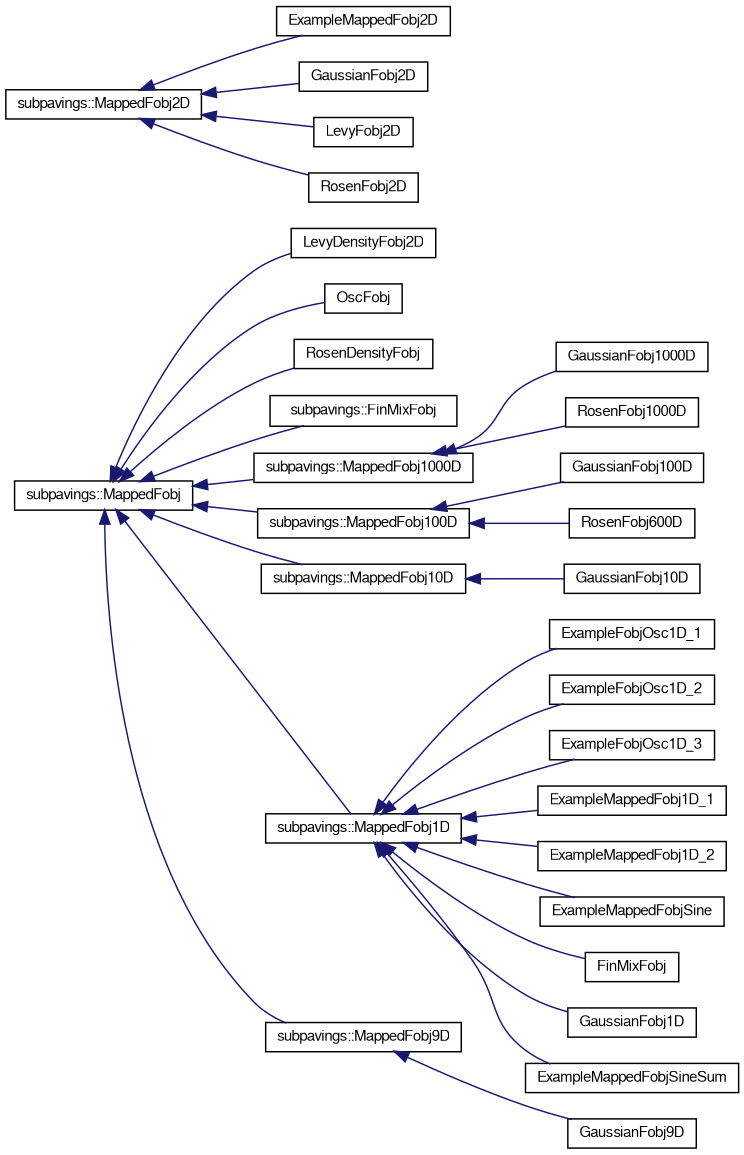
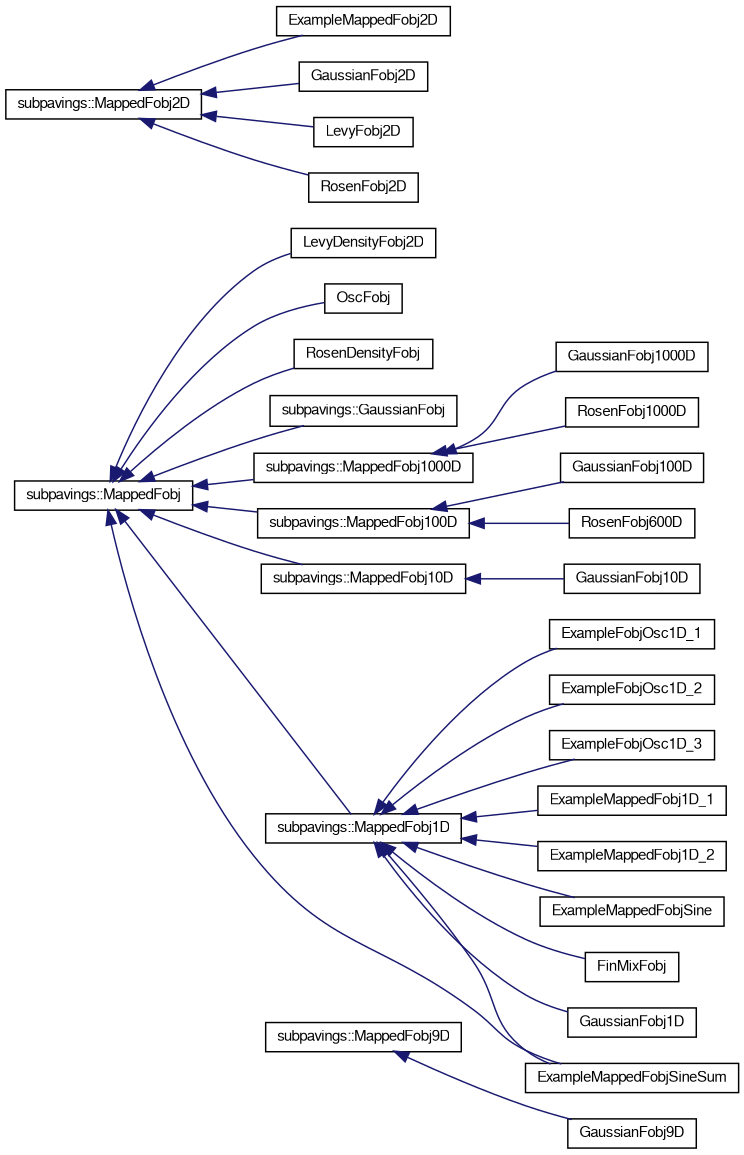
(363, 411) -> (363, 411)
(143, 796) -> (258, 860)
